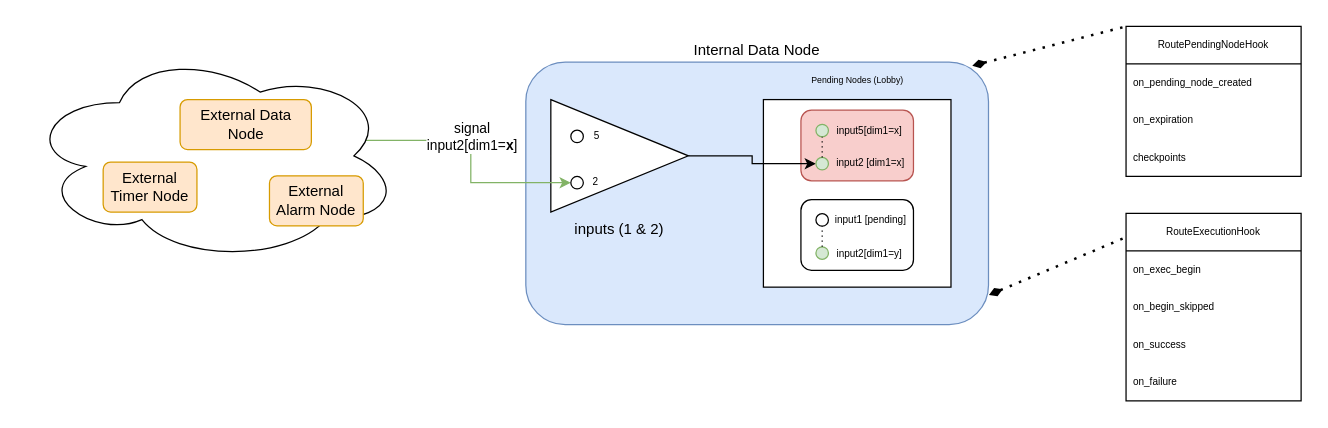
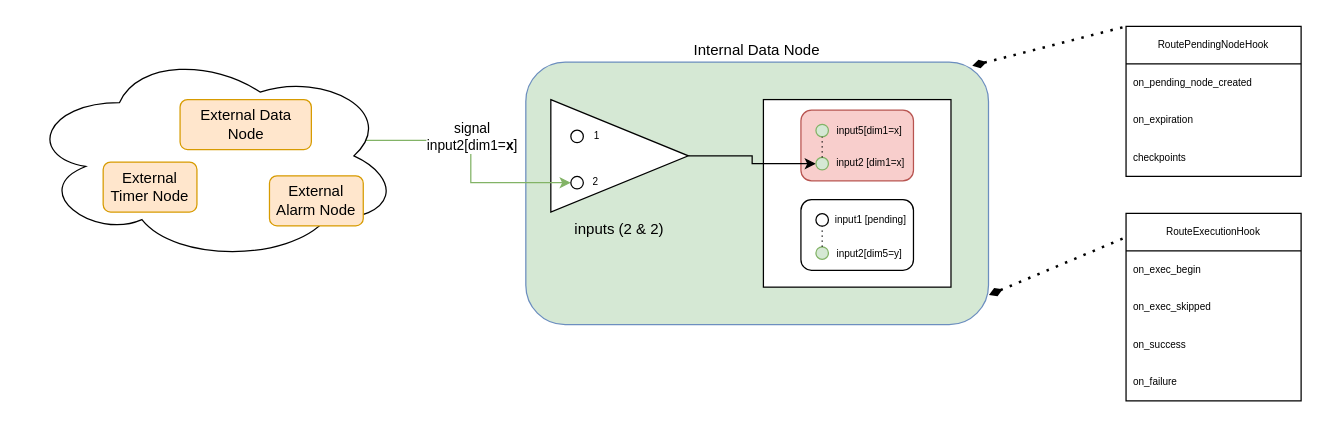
(857, 81) -> none
(597, 136) -> (597, 136)
(757, 193) -> (757, 193)
(619, 230) -> (619, 230)
(869, 253) -> (869, 253)
(1175, 307) -> (1173, 307)
